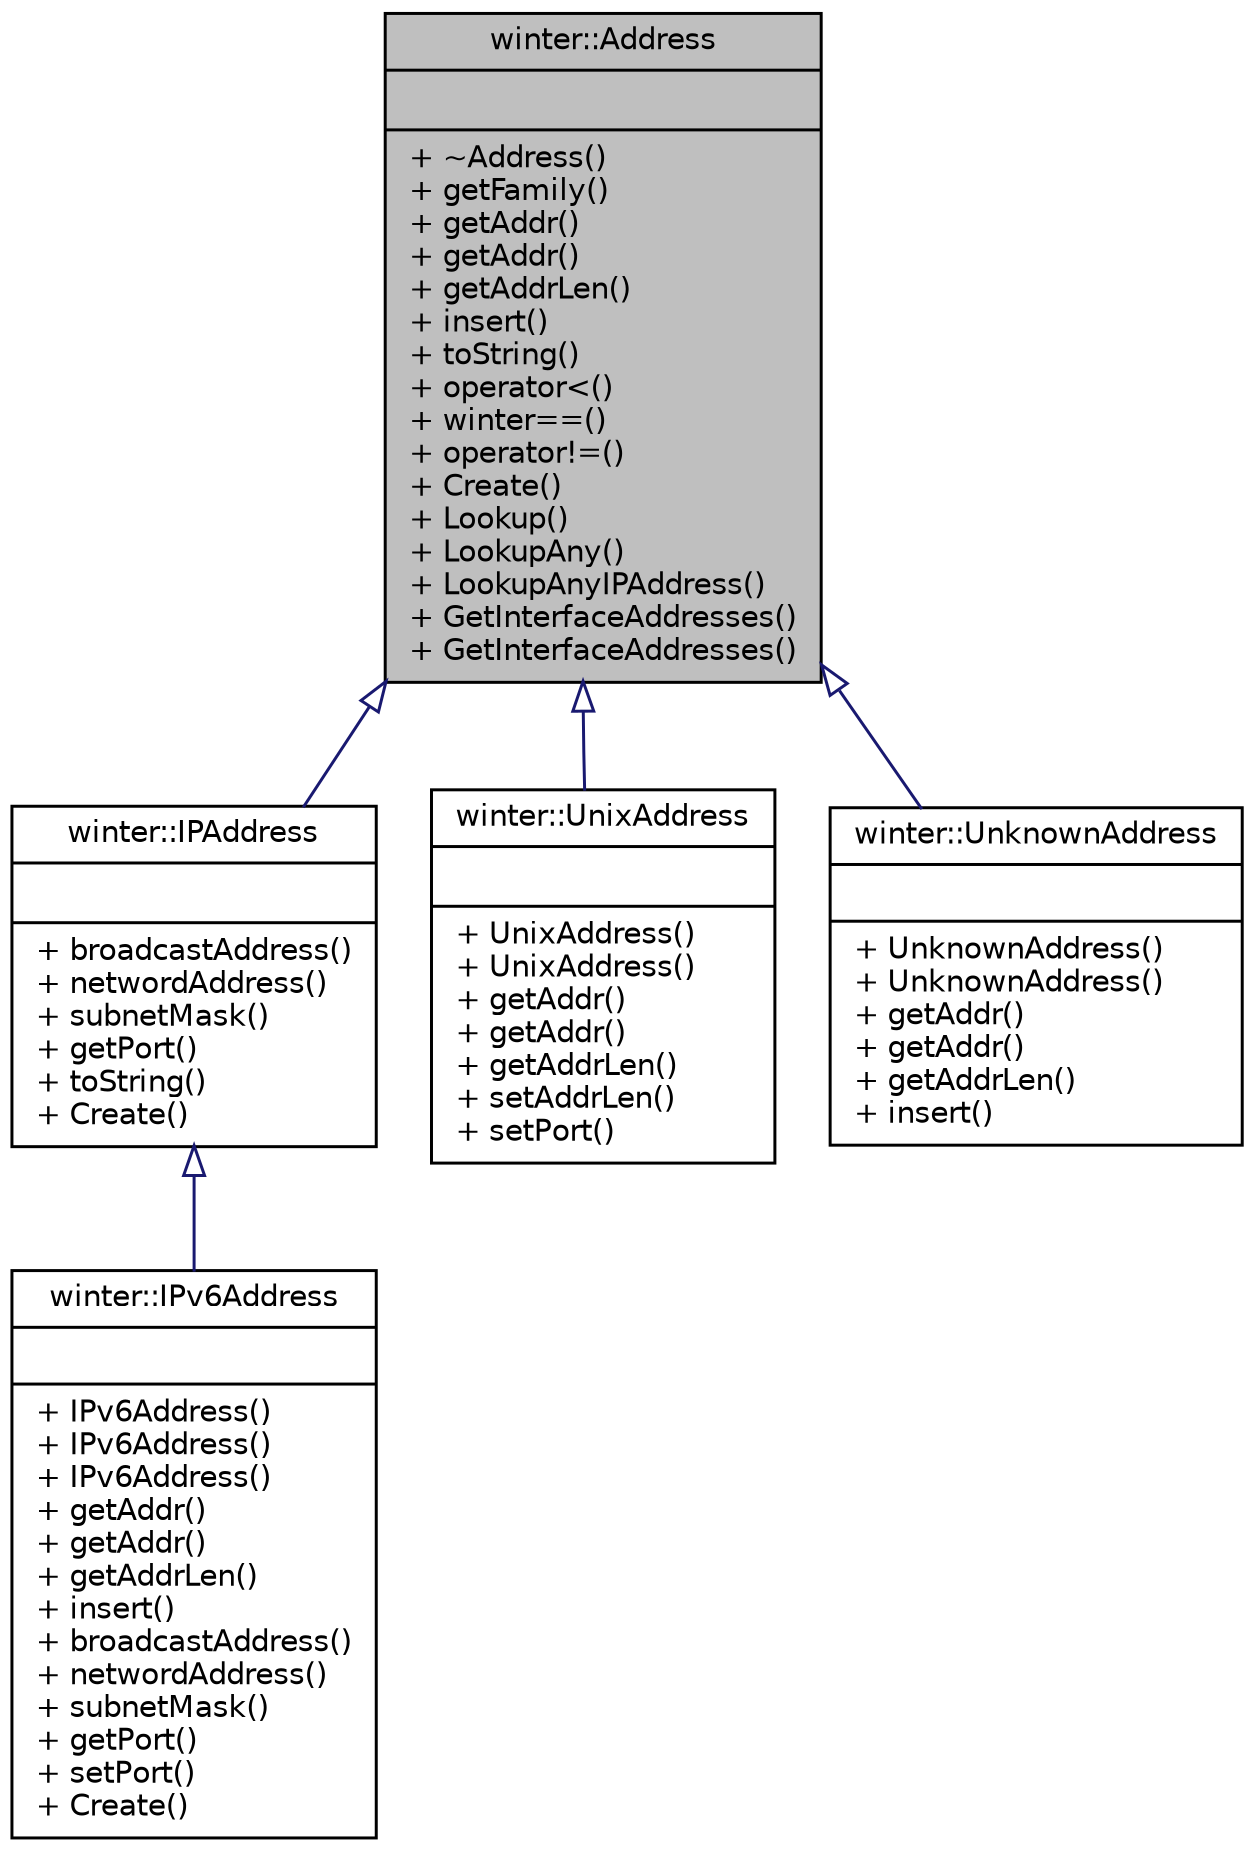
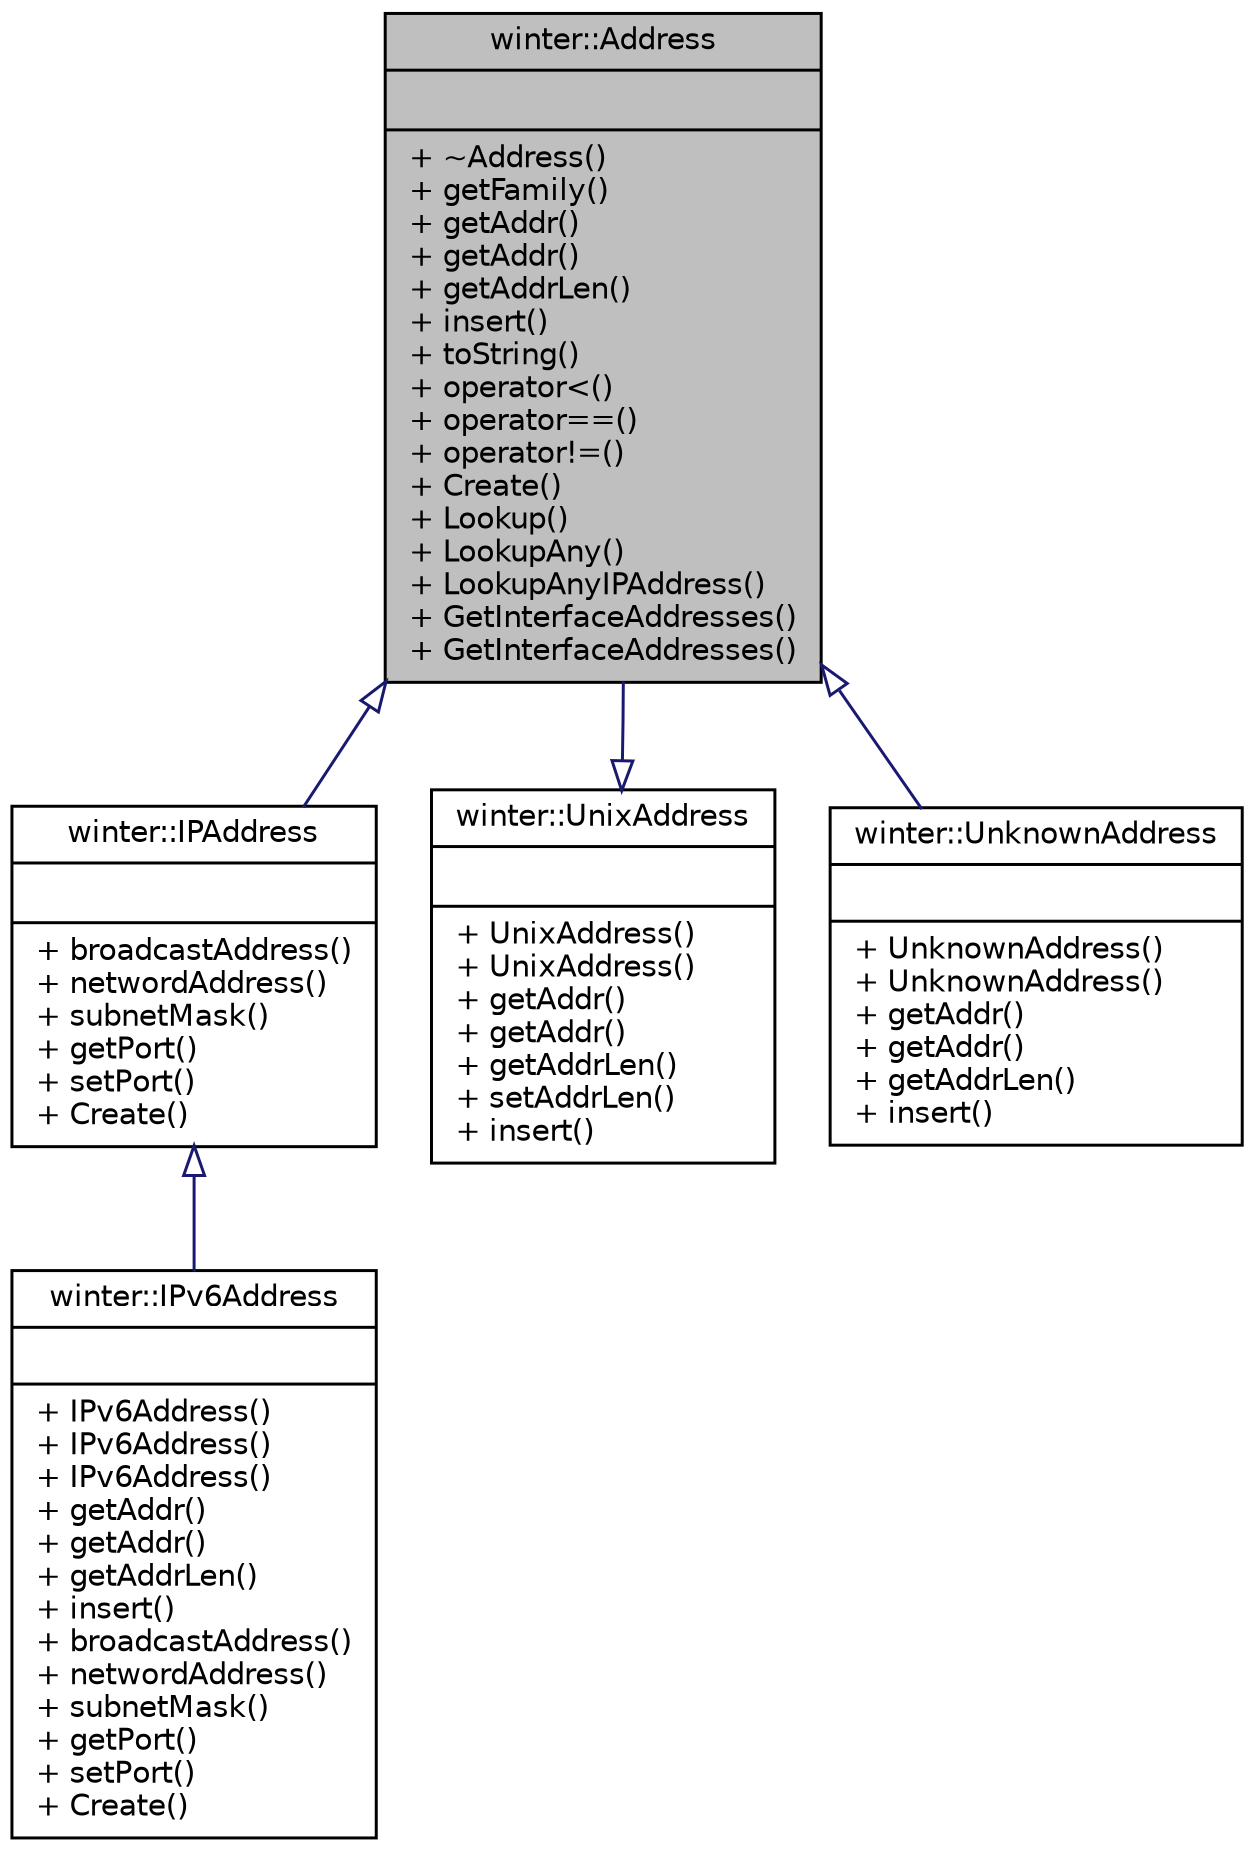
(509, 421) -> (524, 421)
(584, 751) -> (623, 721)
(122, 1082) -> (116, 1082)
(536, 1132) -> (526, 1132)
